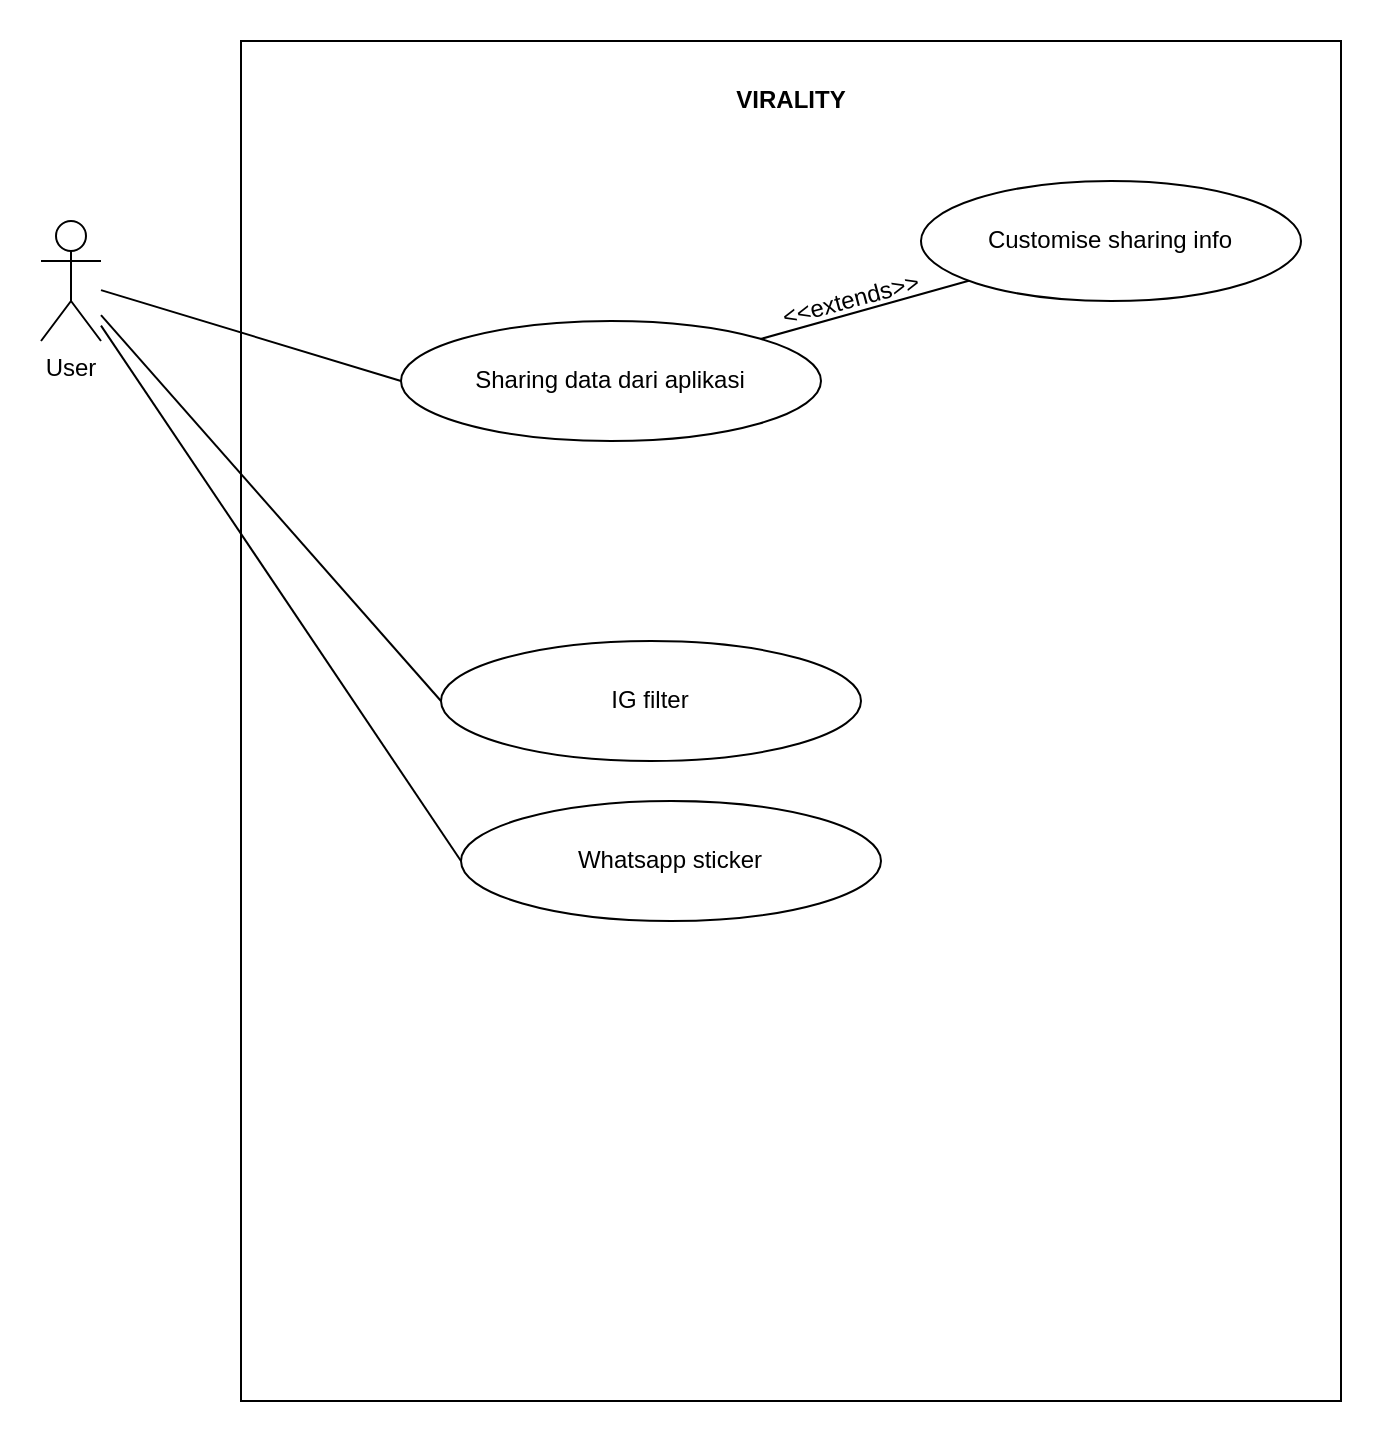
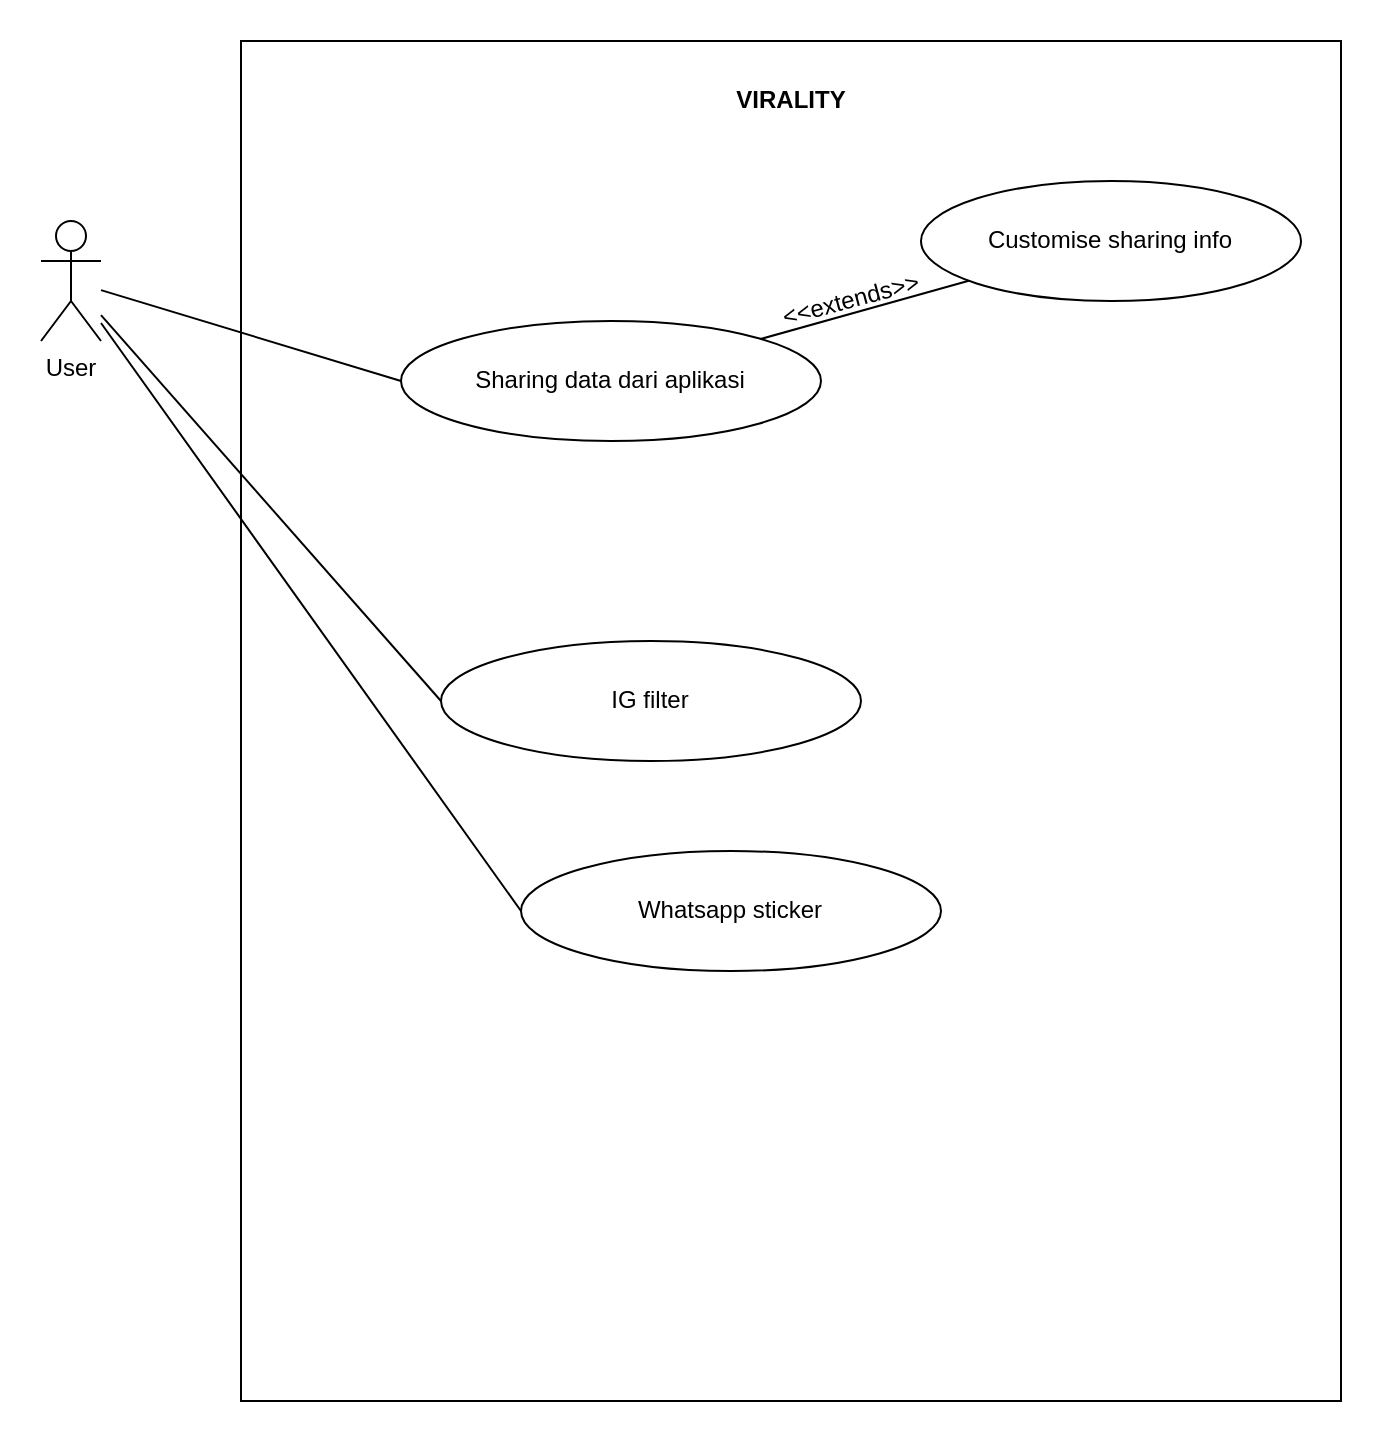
(671, 861) -> (731, 911)
